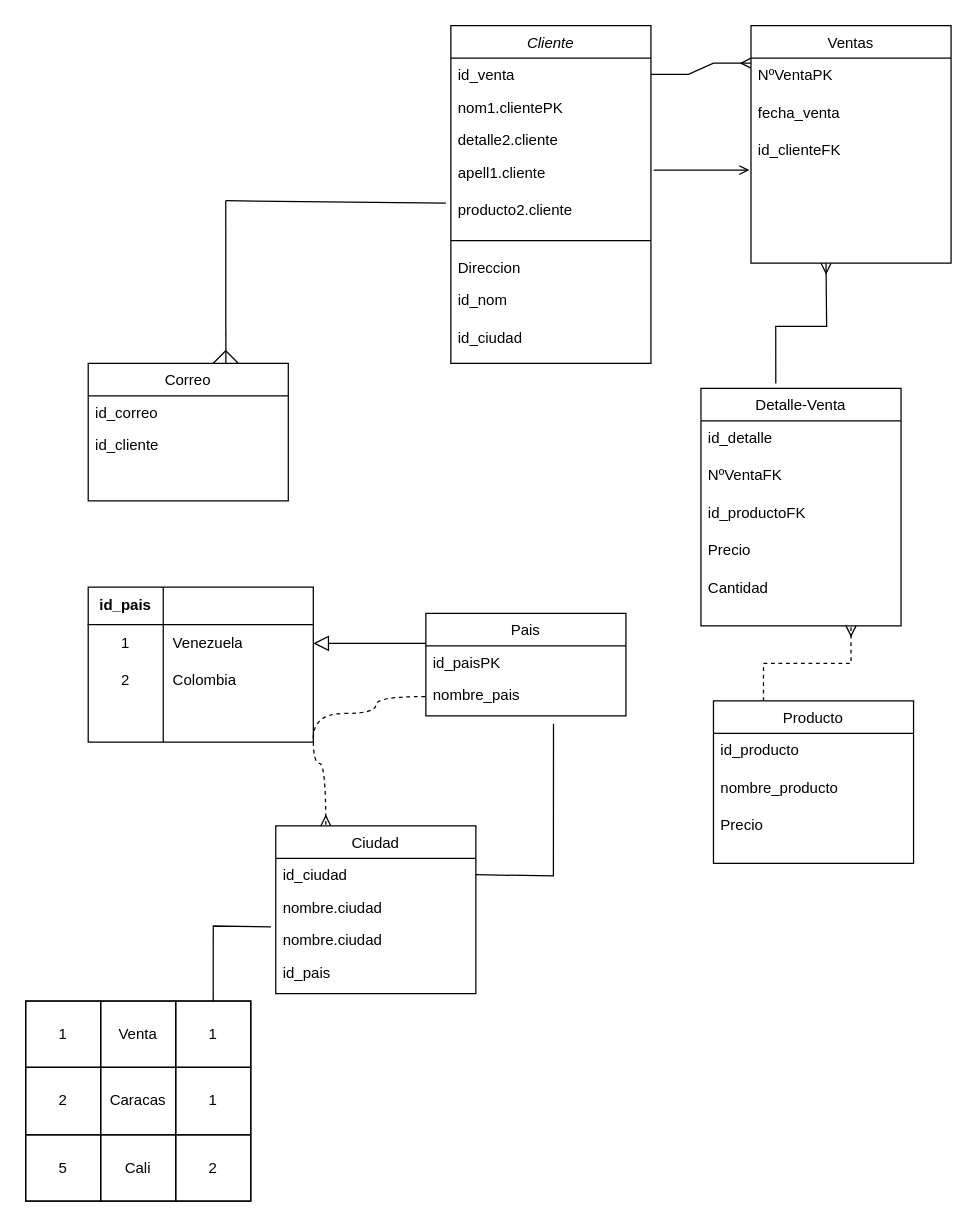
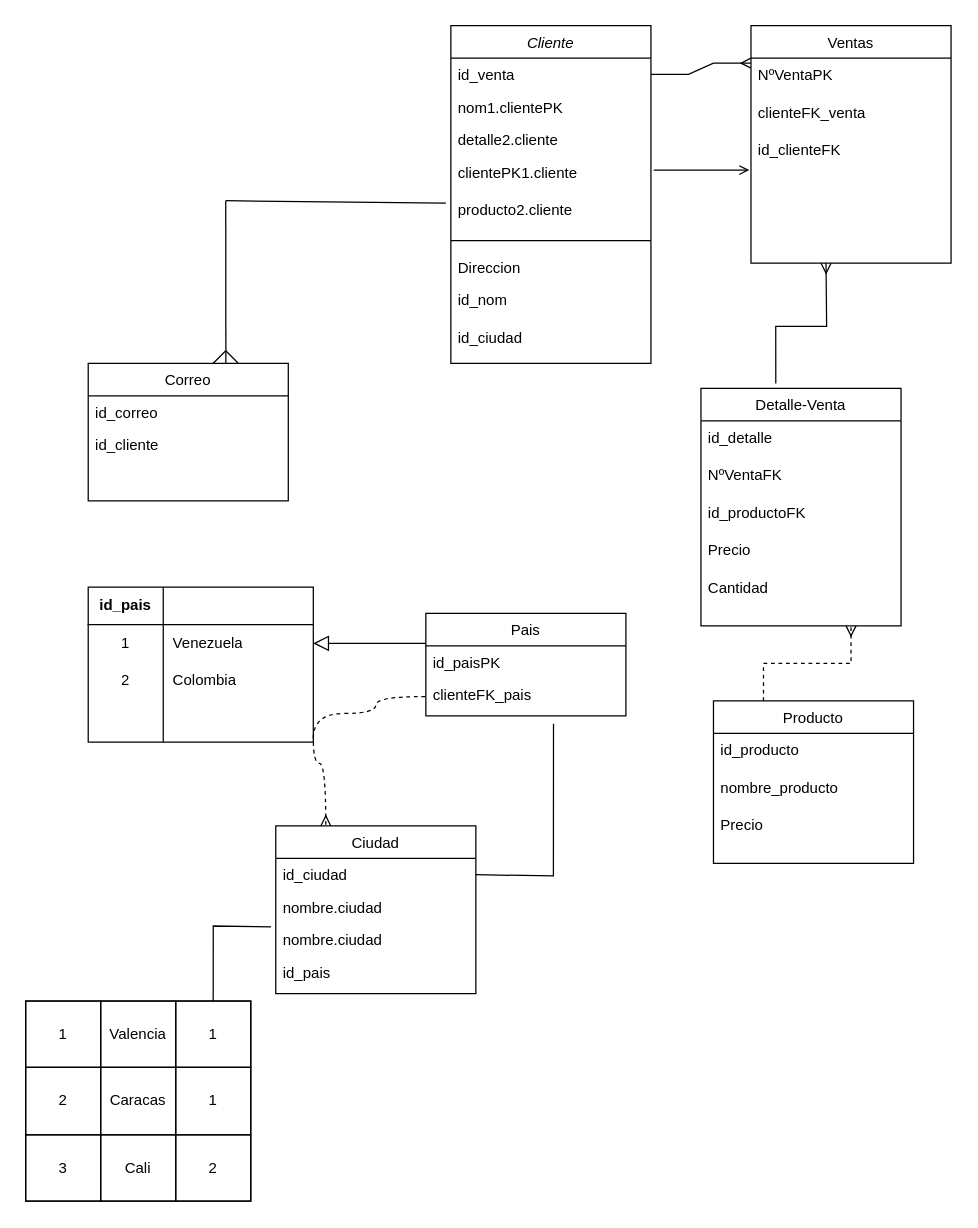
(804, 113) -> (817, 113)
(507, 173) -> (524, 173)
(477, 696) -> (486, 696)
(138, 1034) -> (138, 1034)
(63, 1168) -> (63, 1168)
